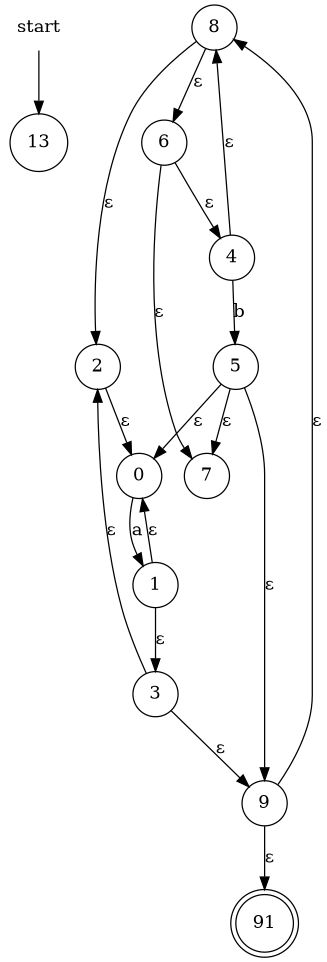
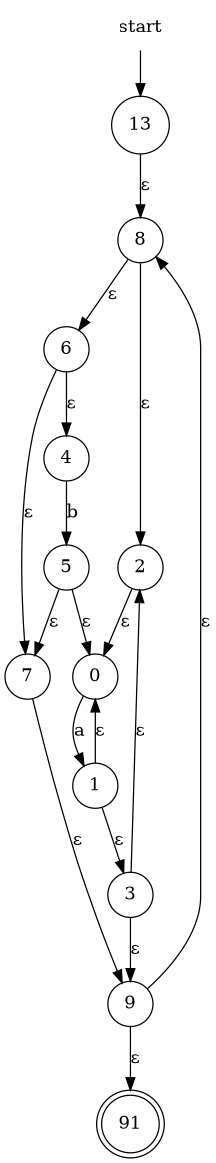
(224, 149) -> (140, 179)
(265, 576) -> (70, 837)
